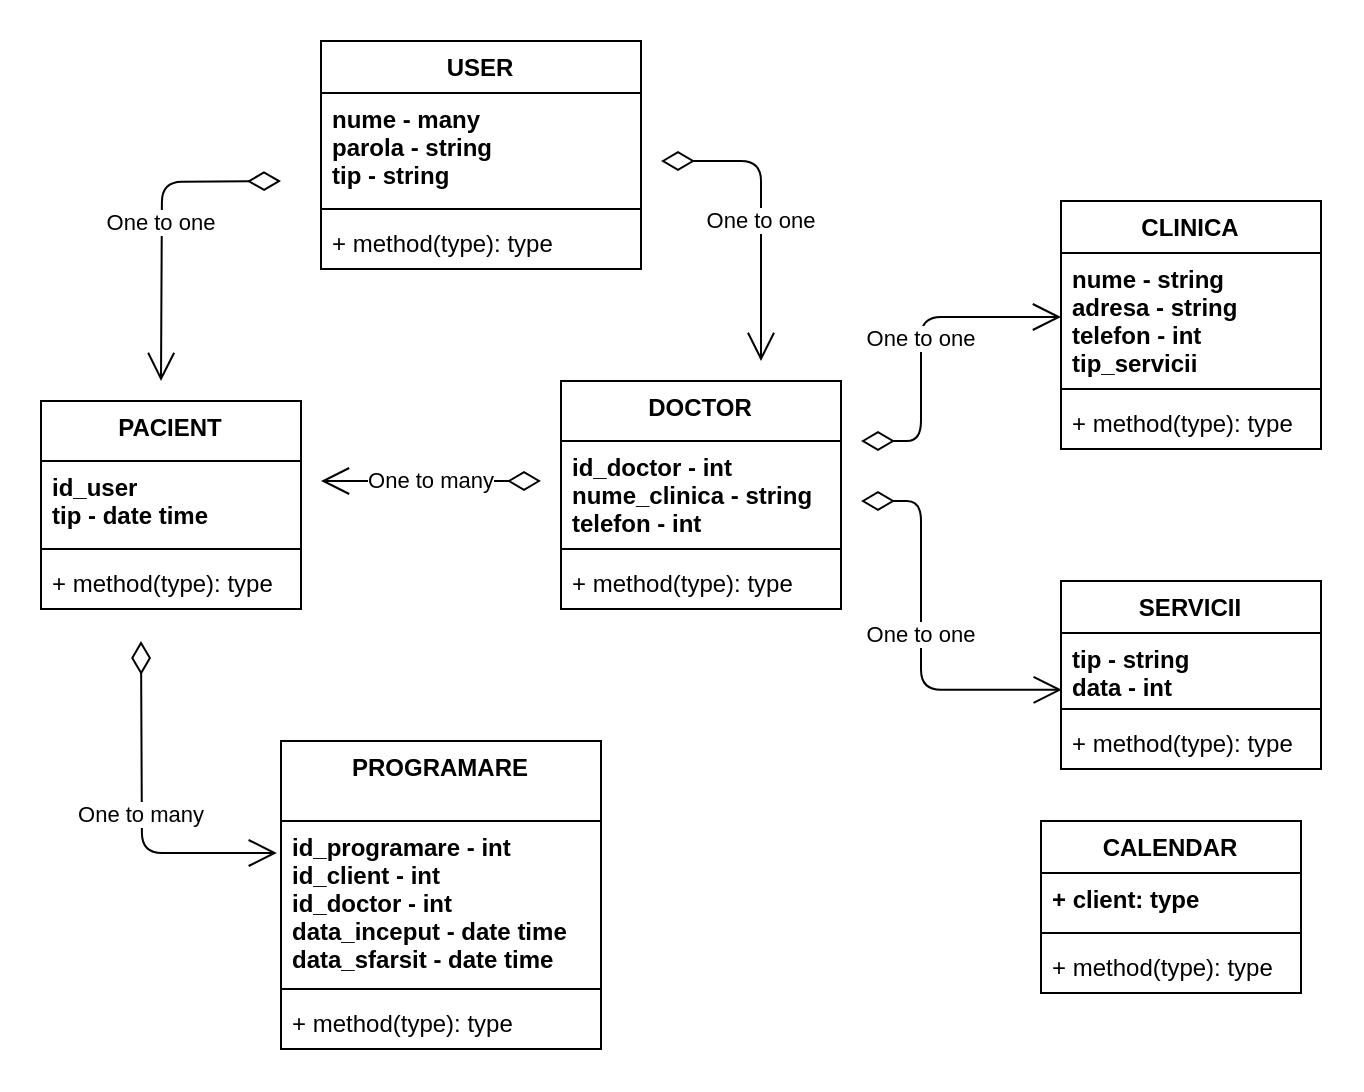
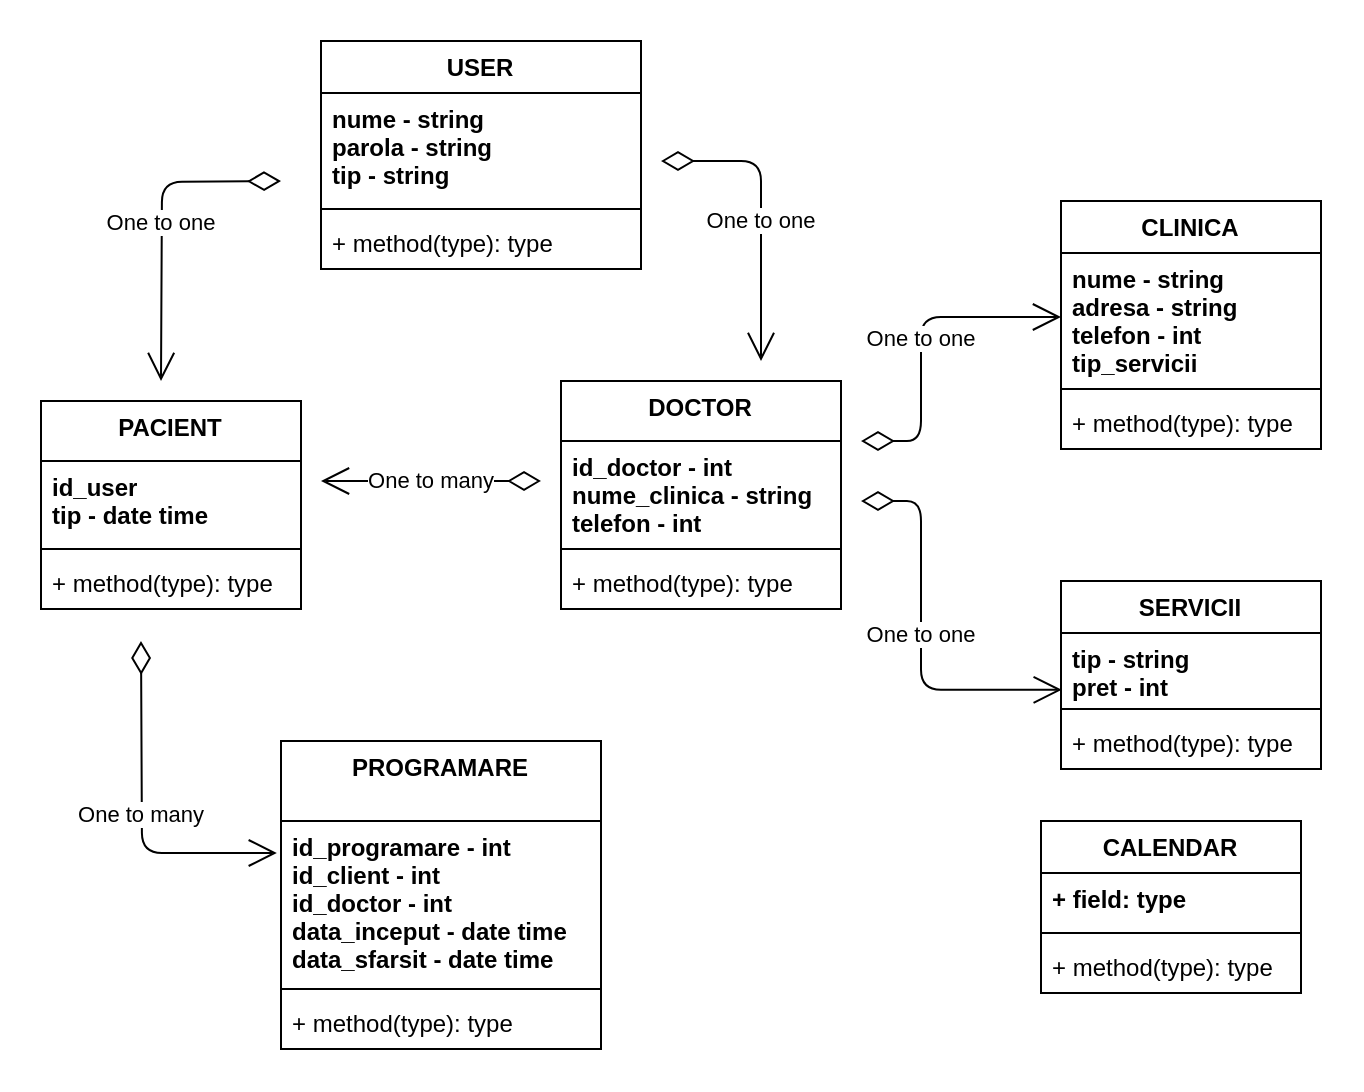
(400, 120) -> (410, 120)
(1140, 660) -> (1140, 660)
(1130, 900) -> (1124, 900)
